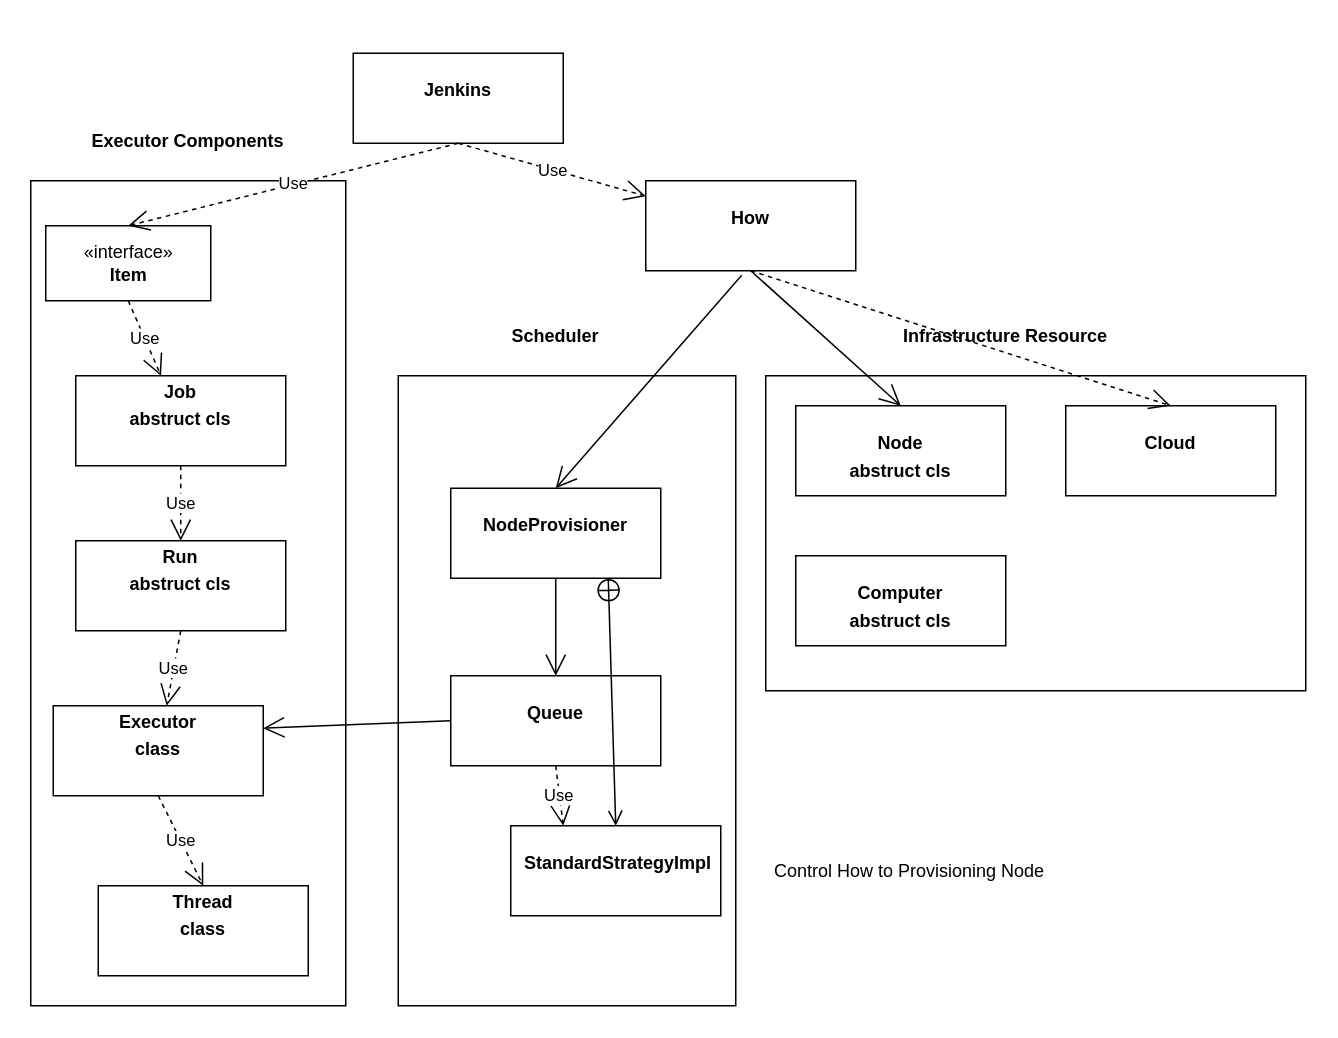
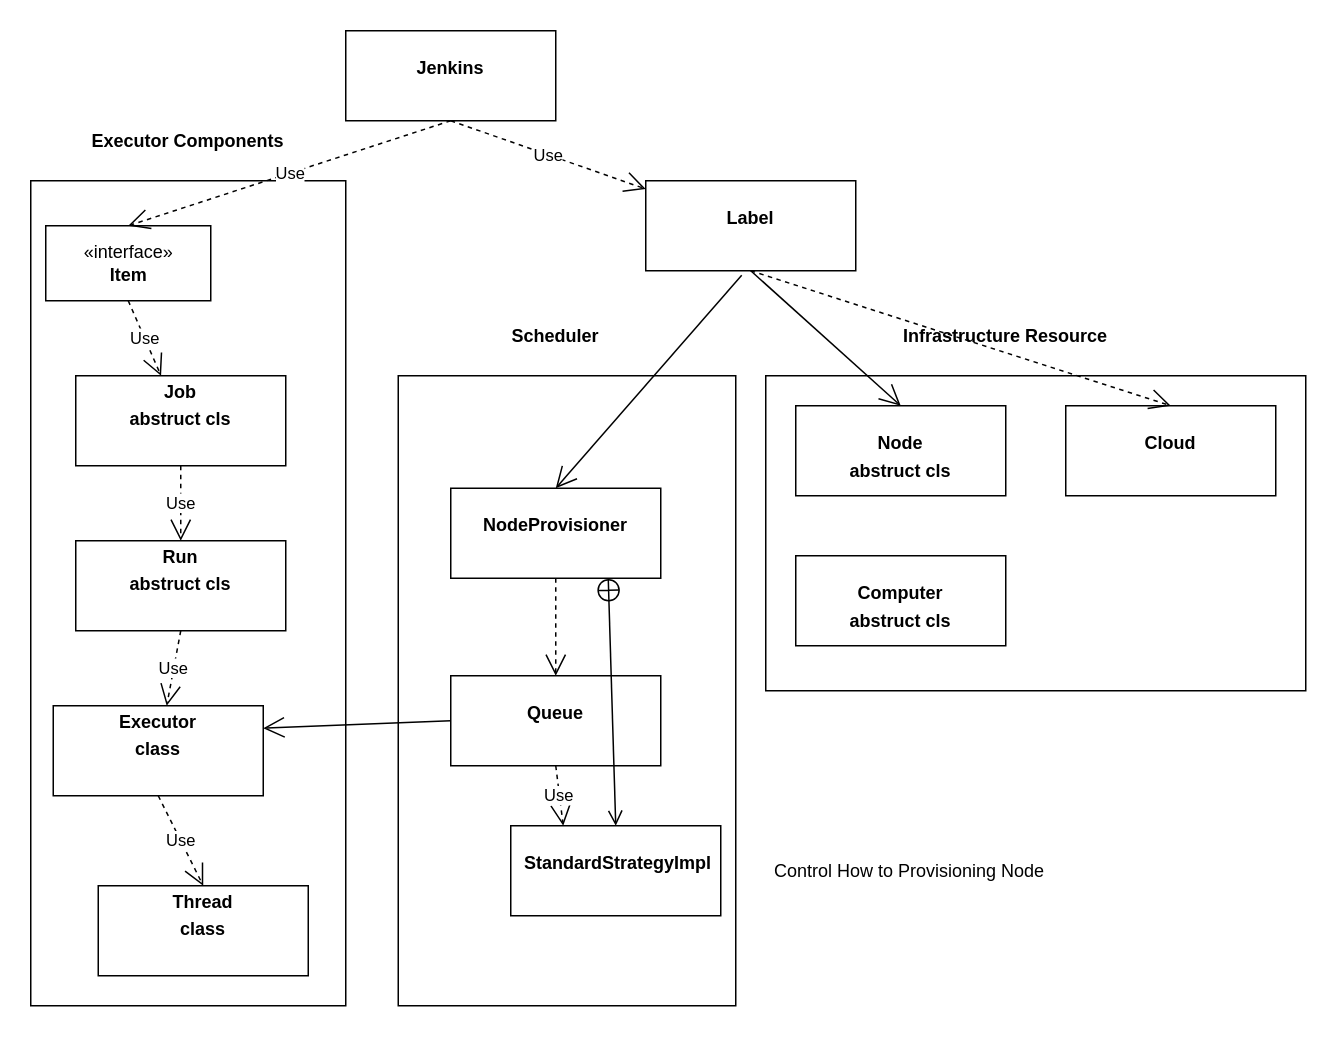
(458, 98) -> (451, 76)
(661, 192) -> (669, 192)
(556, 624) -> (556, 624)
